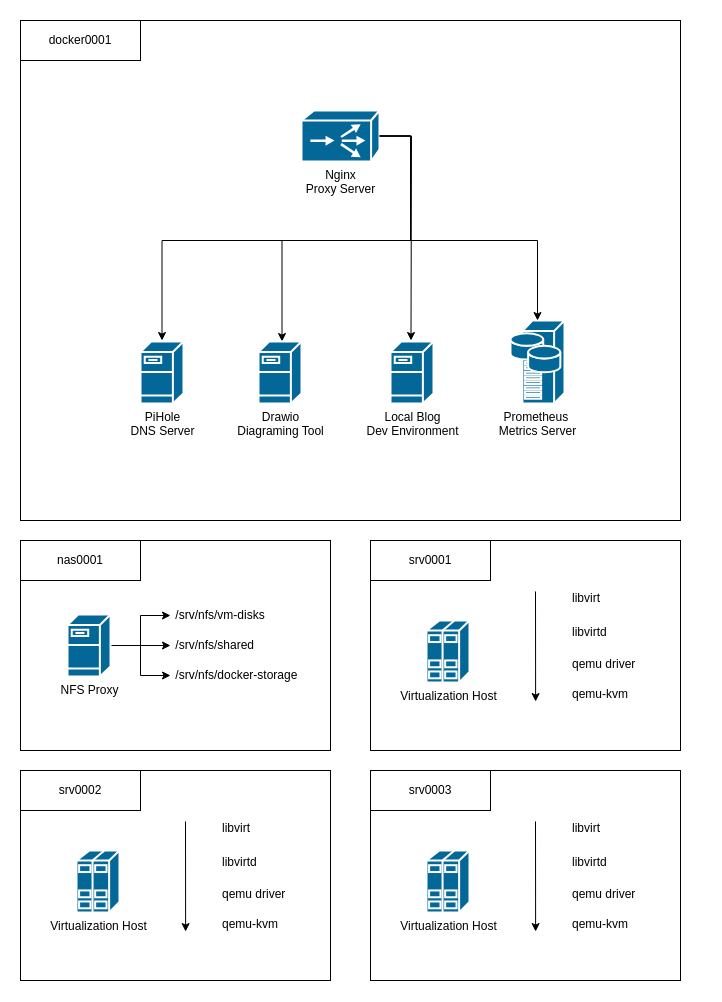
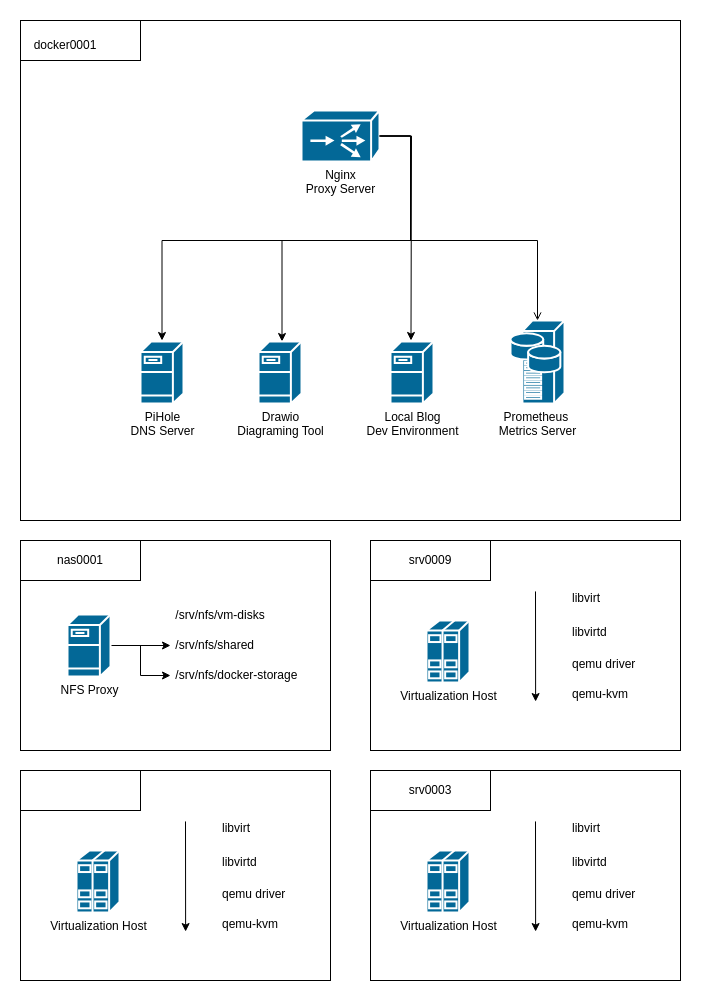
(81, 41) -> (66, 46)
(538, 312) -> (538, 313)
(431, 561) -> (431, 561)
(141, 618) -> none
(81, 791) -> none
